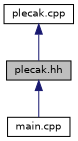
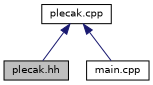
(39, 104) -> (100, 47)
